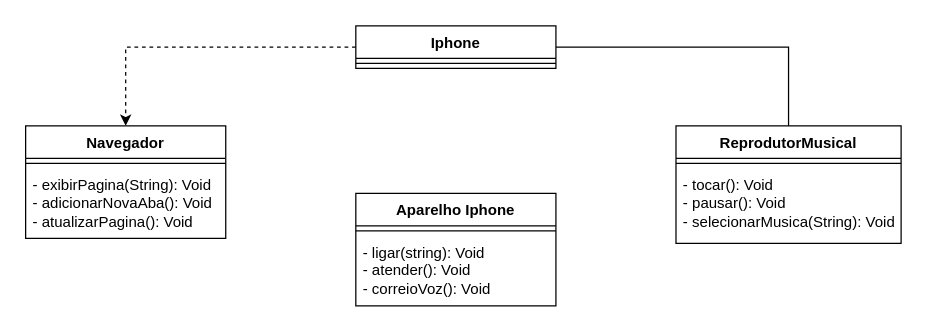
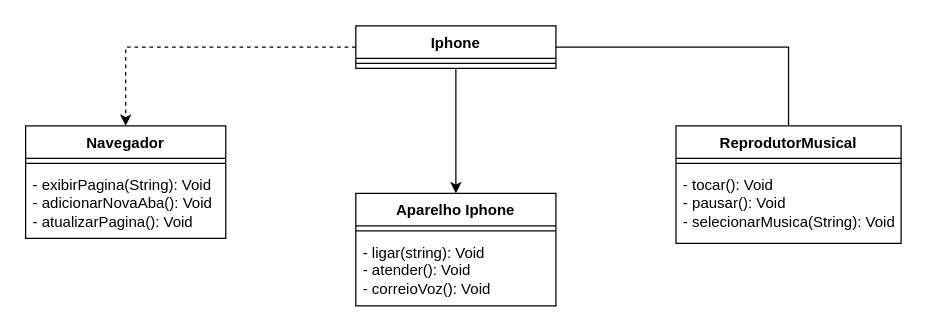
none -> (456, 128)
